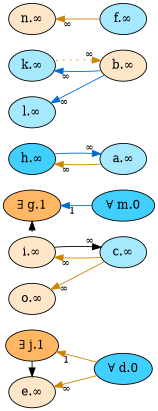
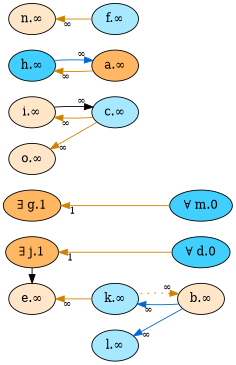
(123, 159) -> (115, 66)
(81, 206) -> (120, 206)
(32, 233) -> none
(80, 380) -> (78, 299)
